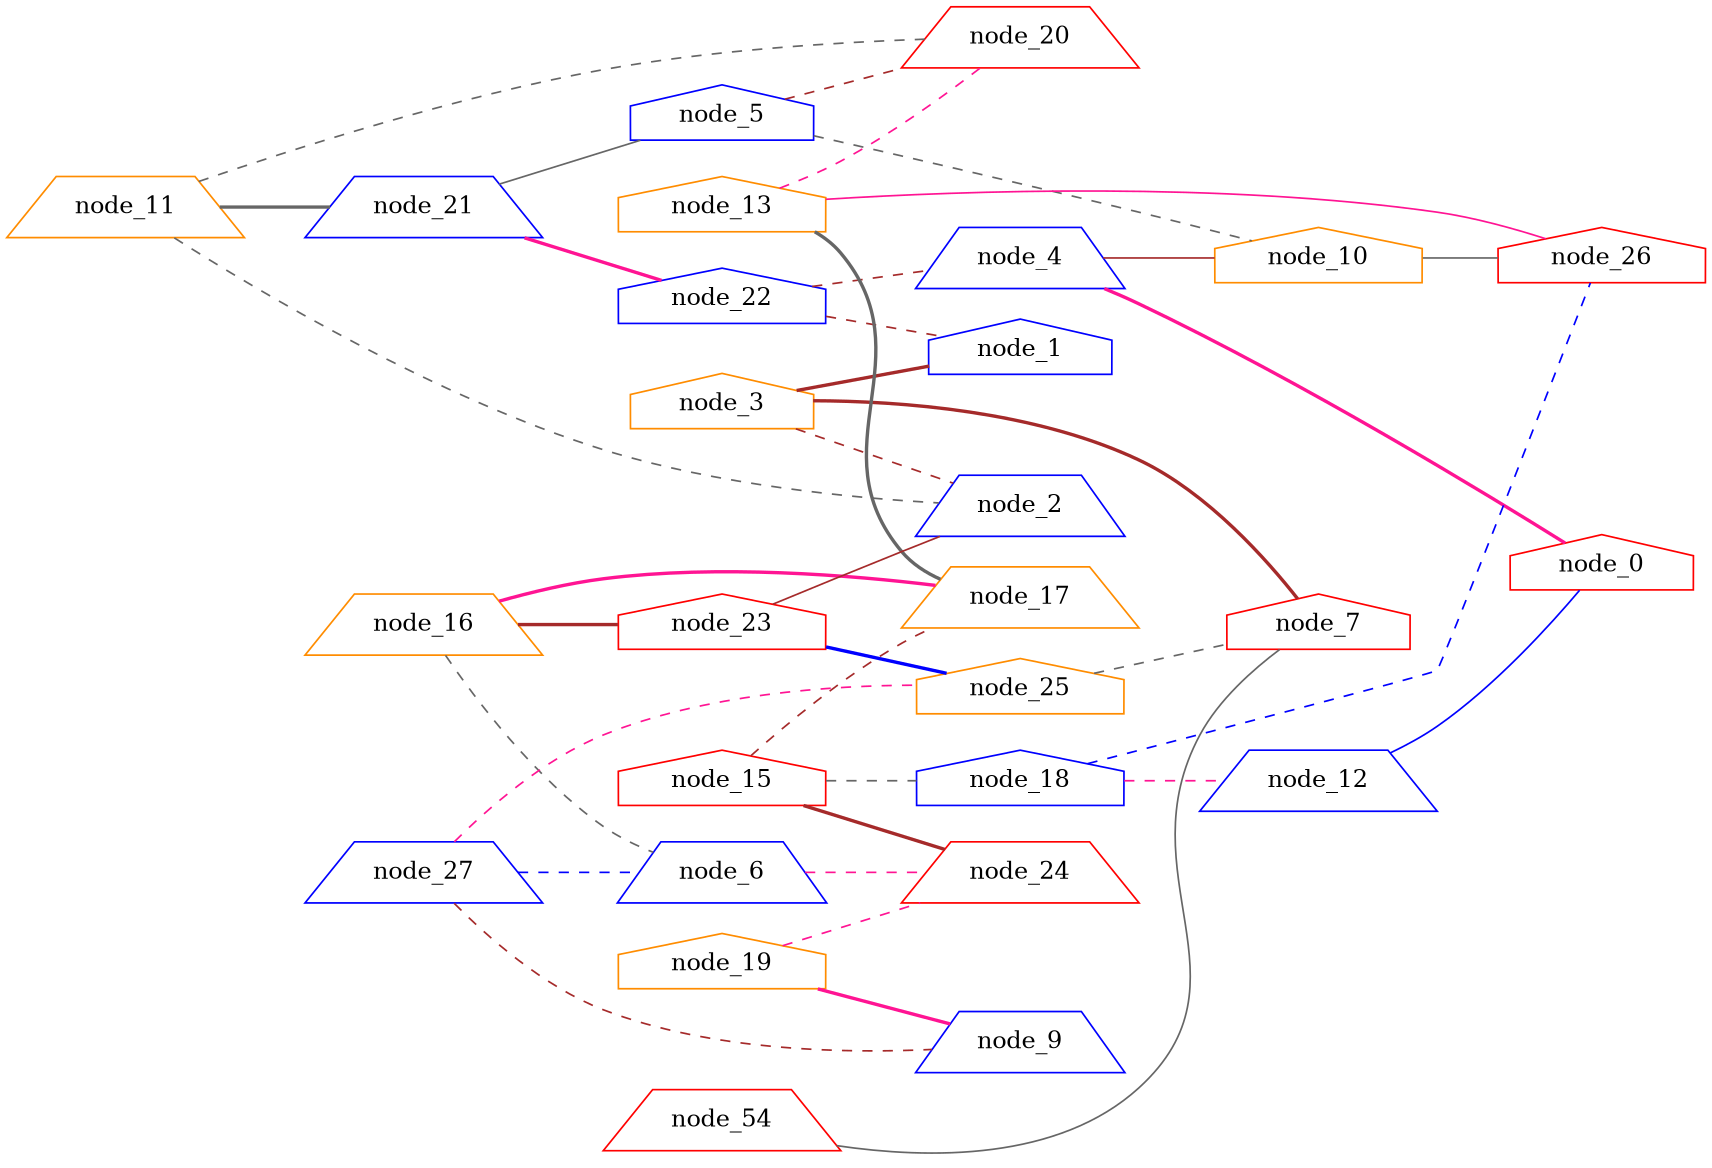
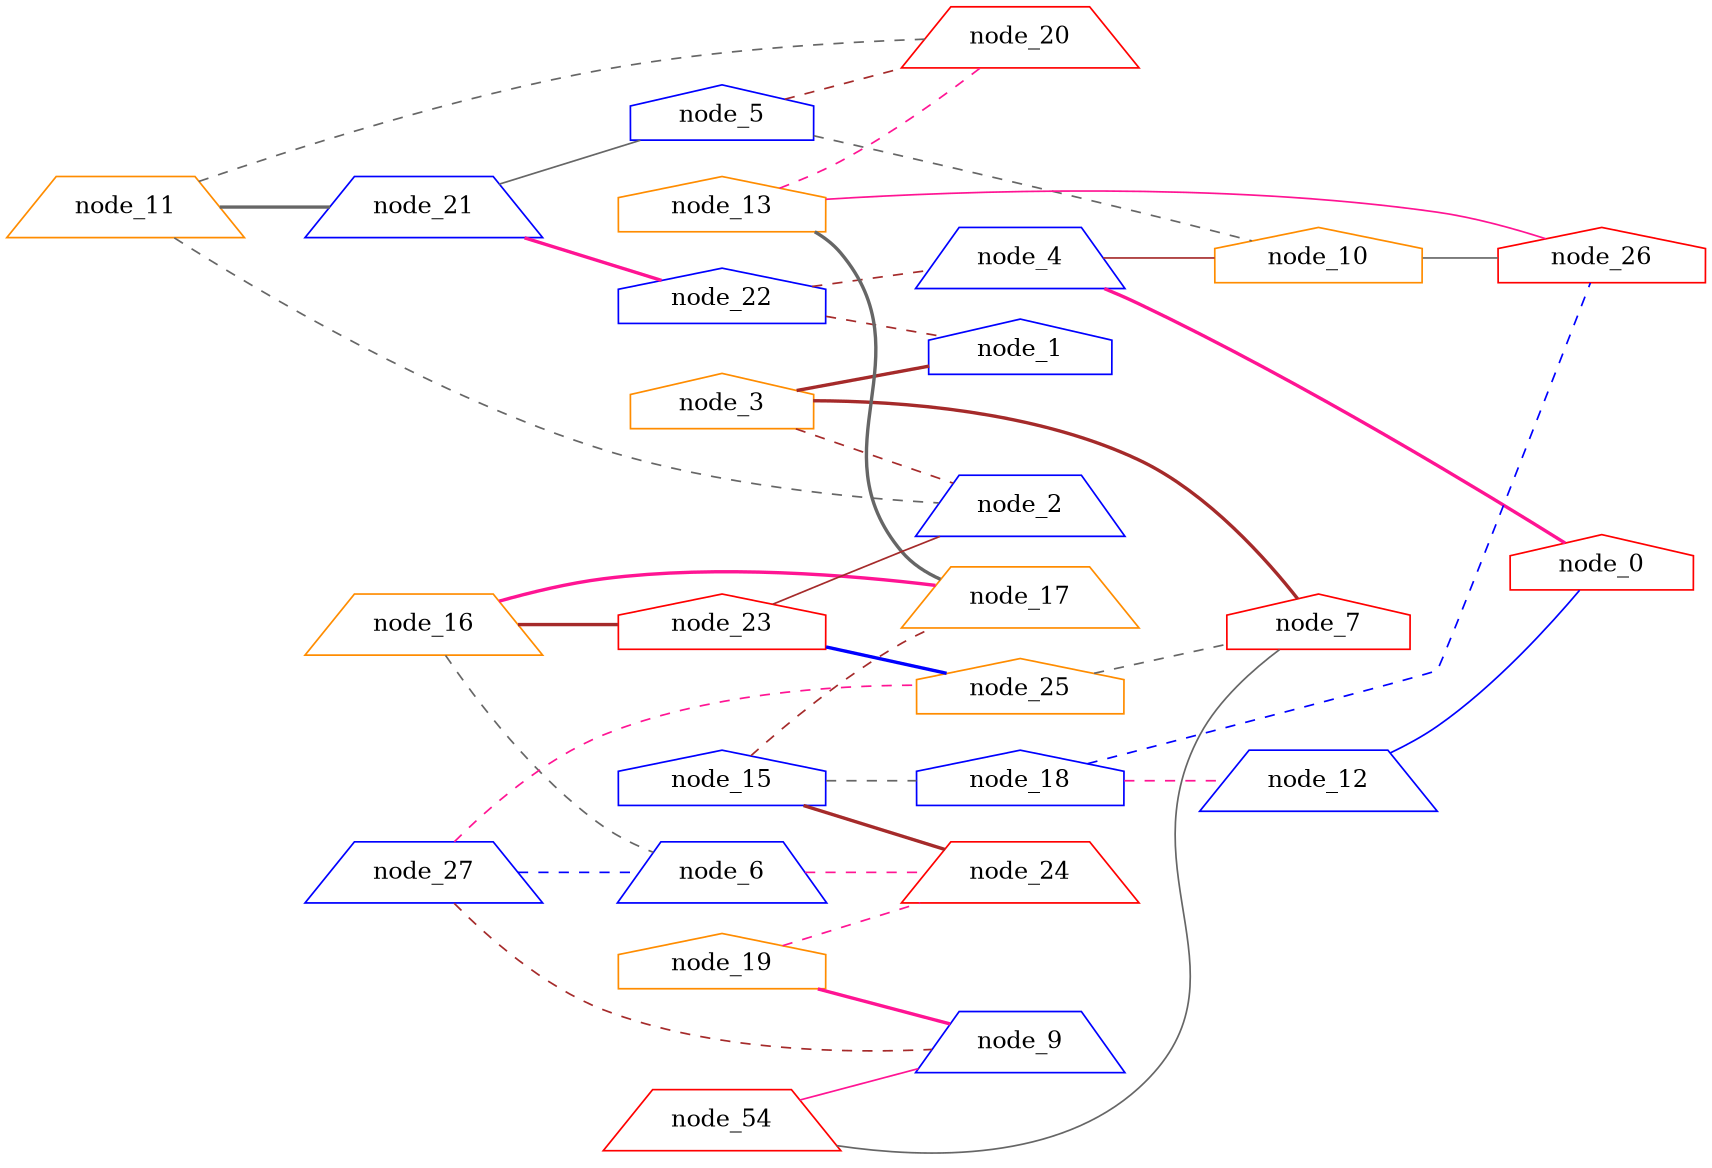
(722, 781) -> (722, 781)
none -> (859, 1084)
